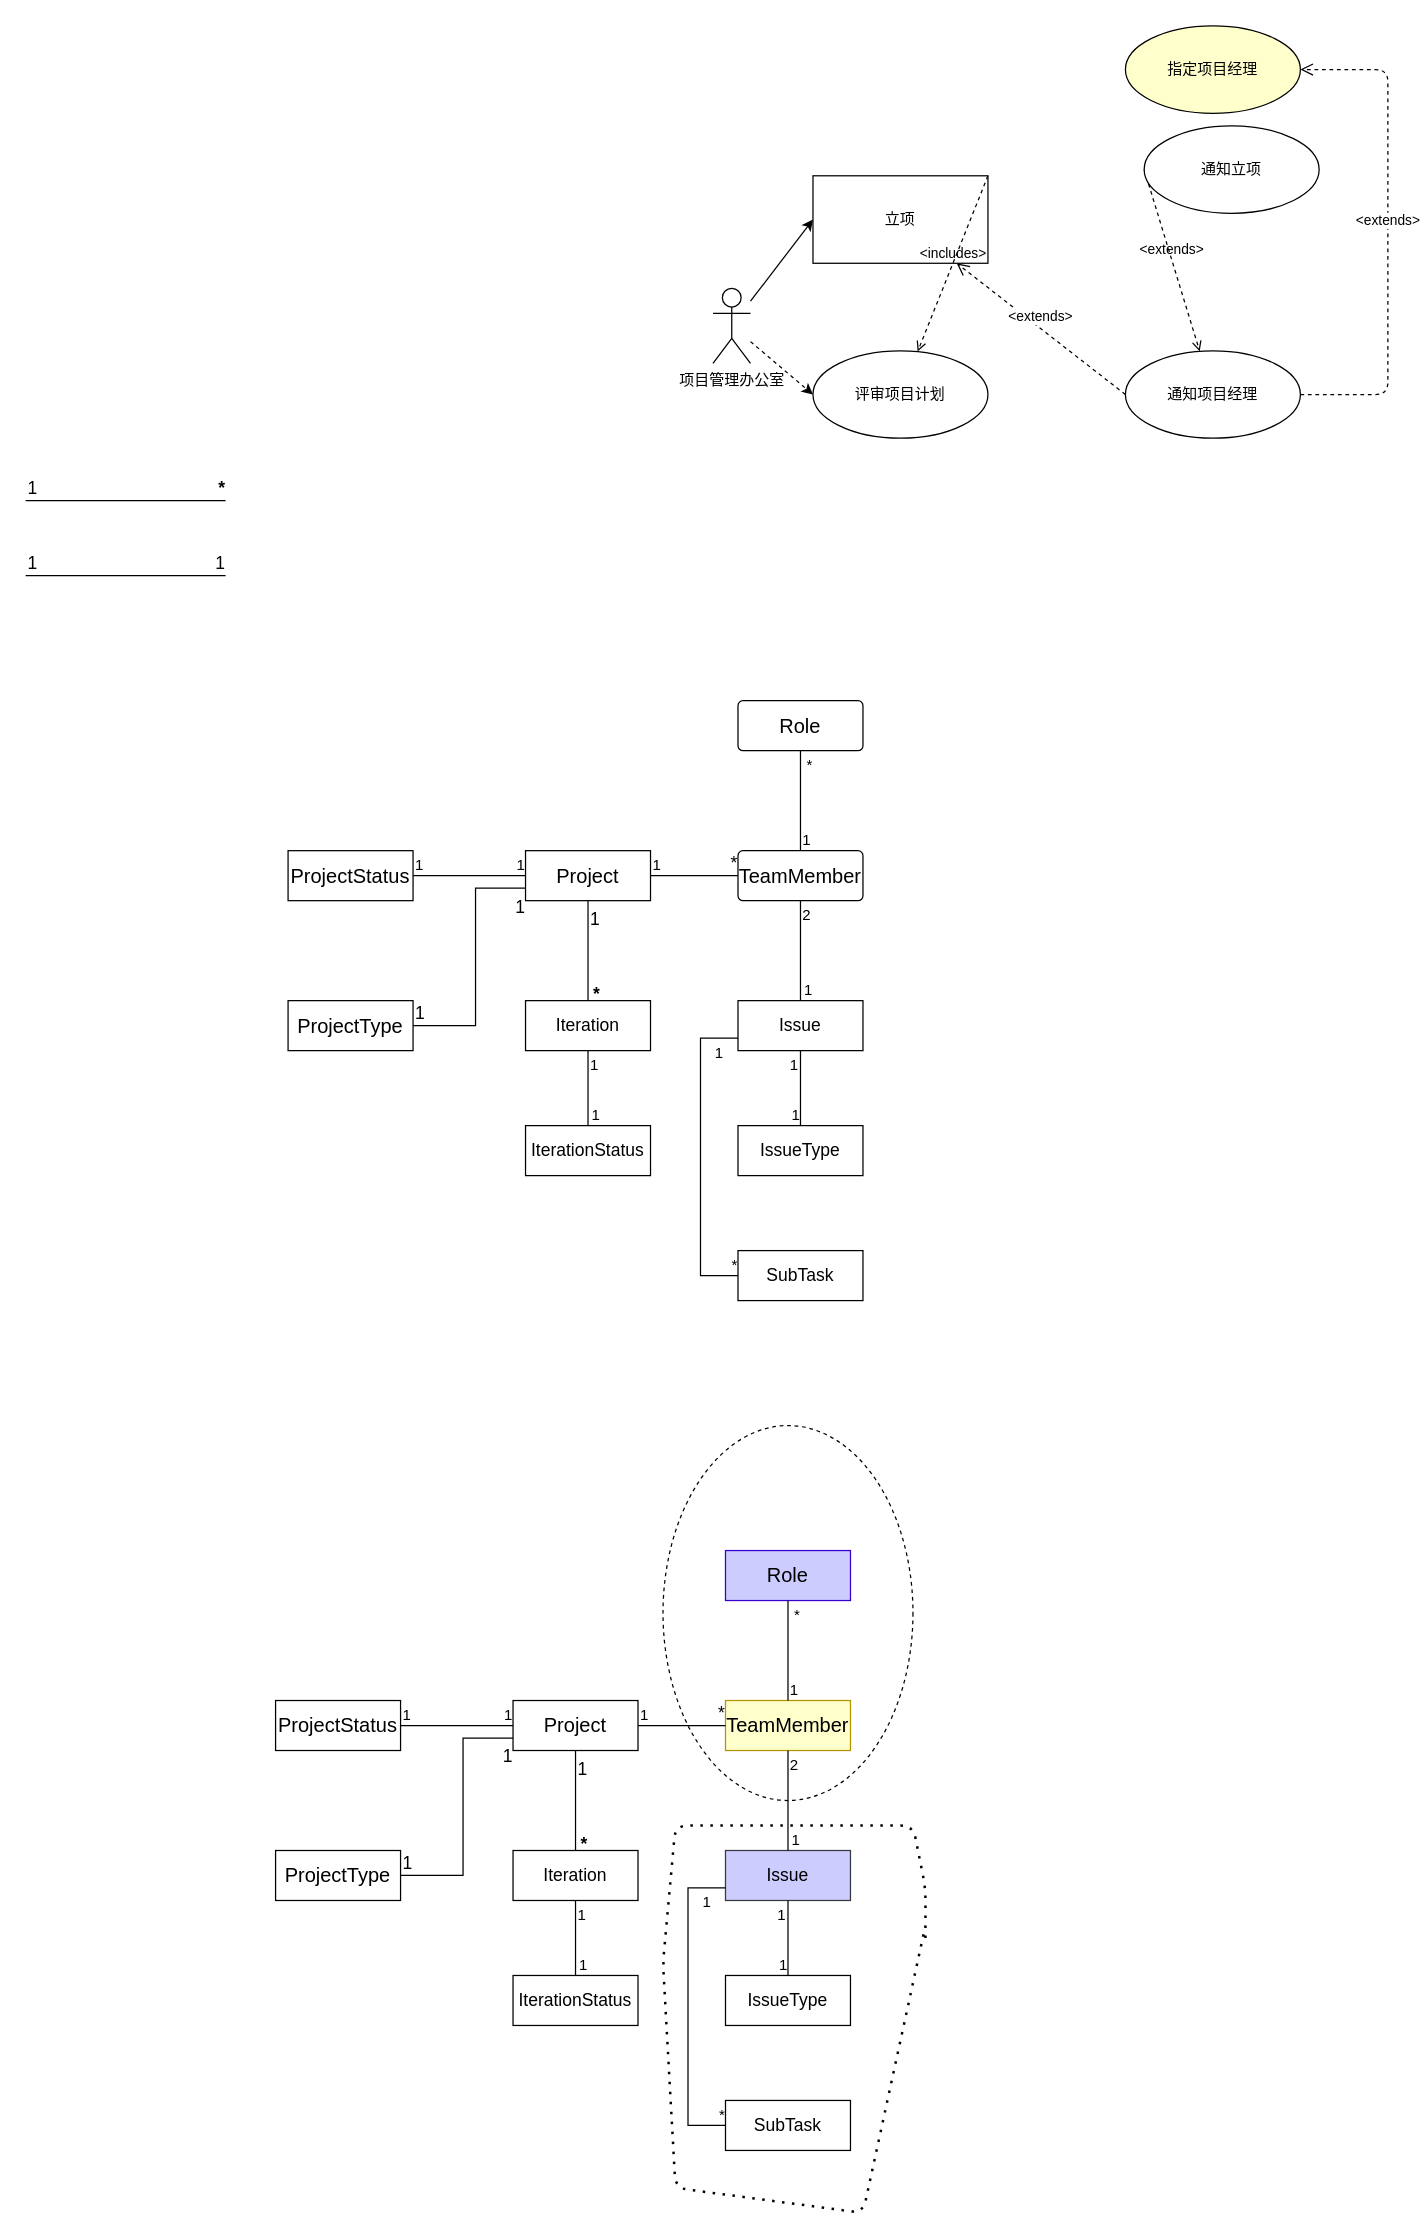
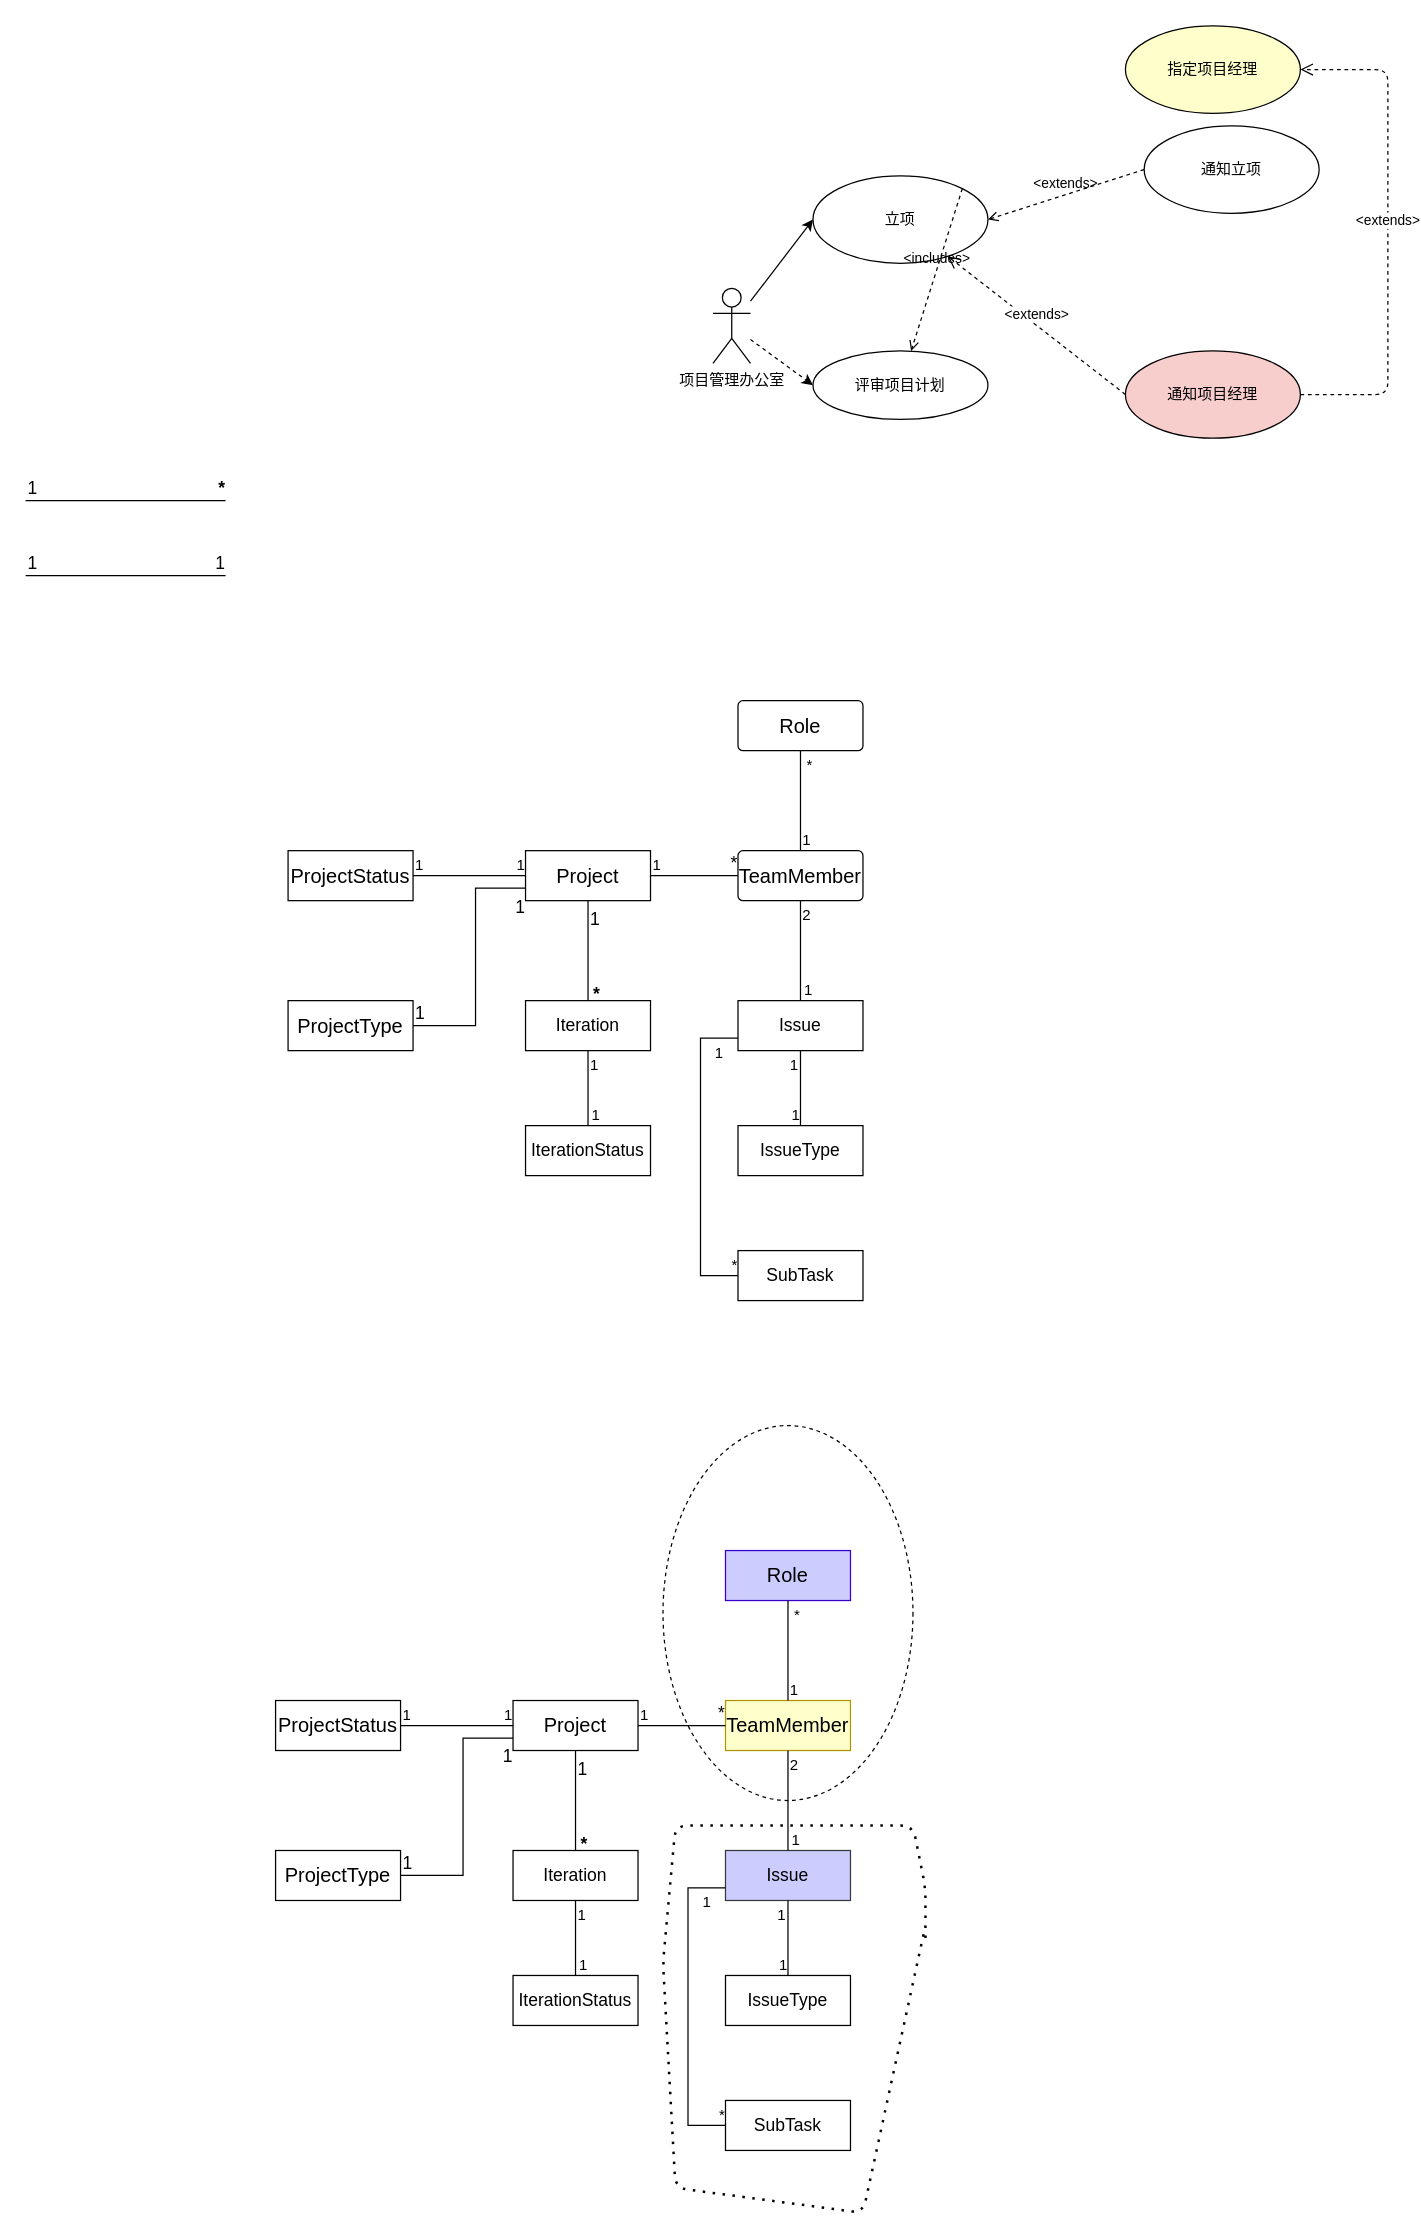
(901, 219) -> (901, 219)
(1174, 265) -> (1068, 194)
(901, 394) -> (901, 385)
(1213, 394) -> (1213, 394)
